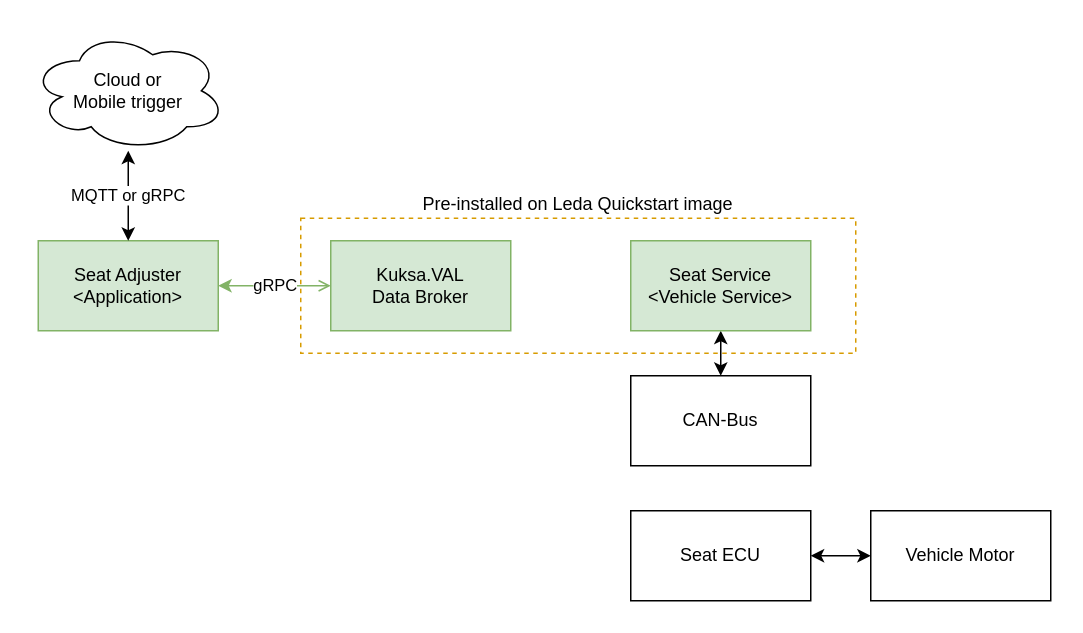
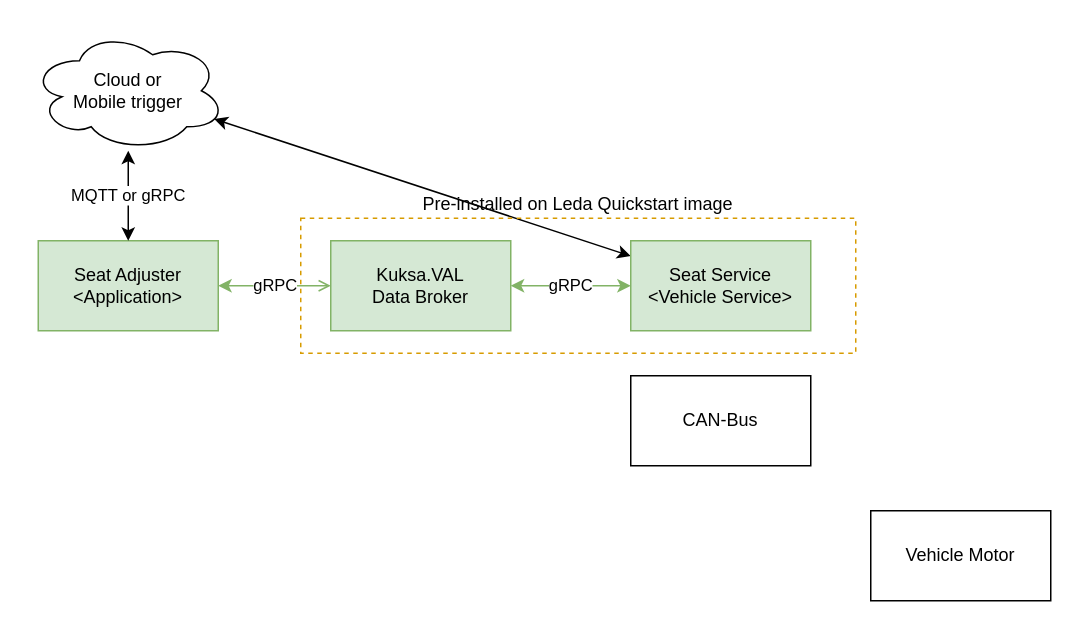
none -> (571, 286)
(721, 353) -> (423, 188)
(721, 556) -> none
(841, 556) -> none
